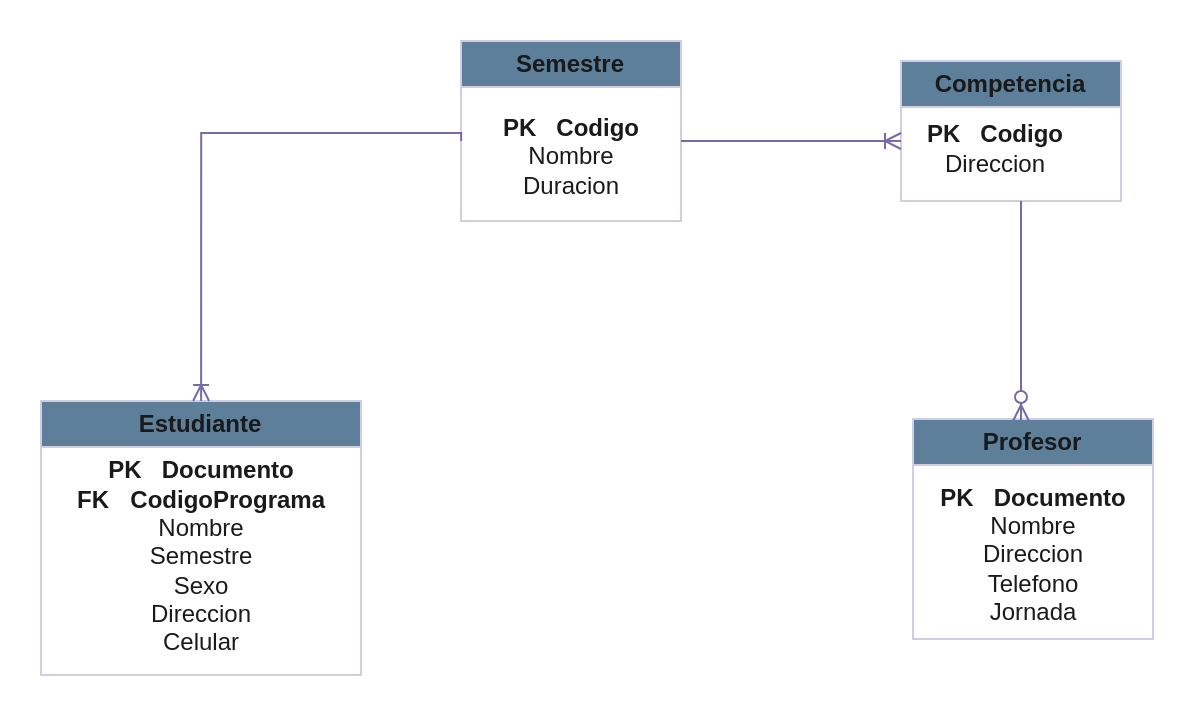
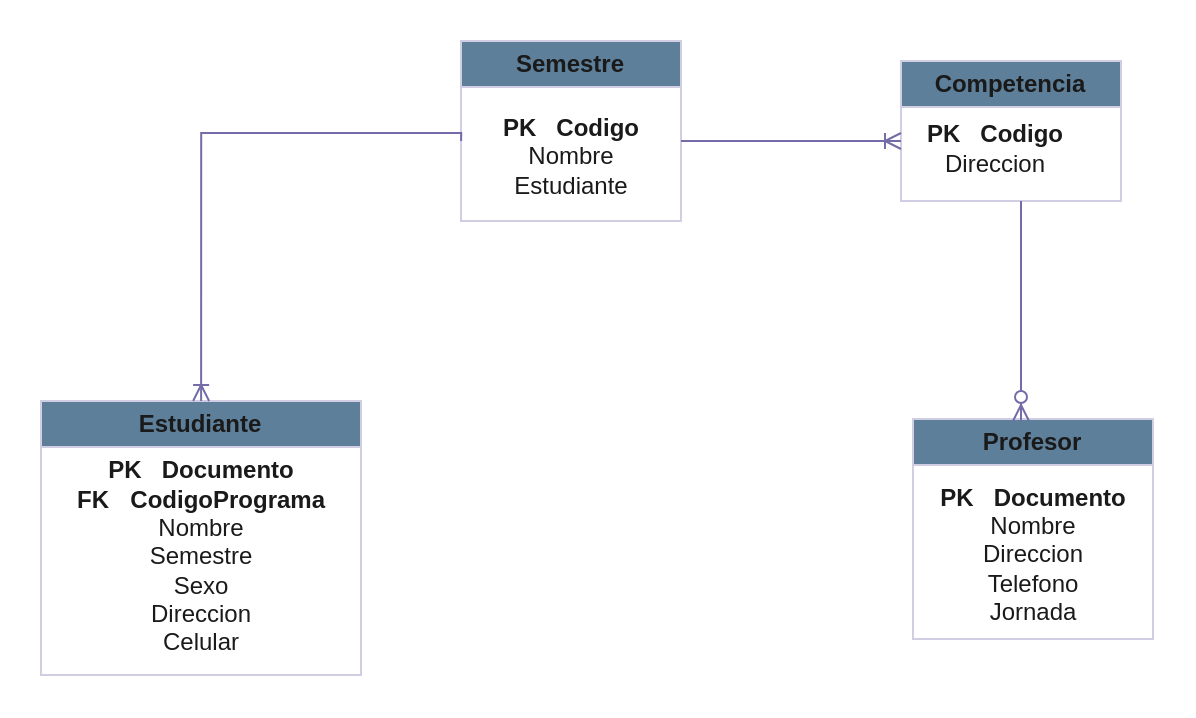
(572, 157) -> (572, 157)
